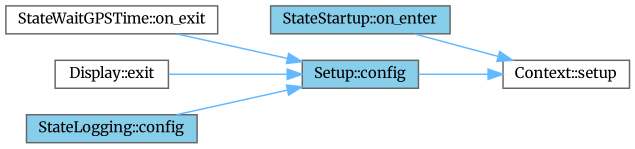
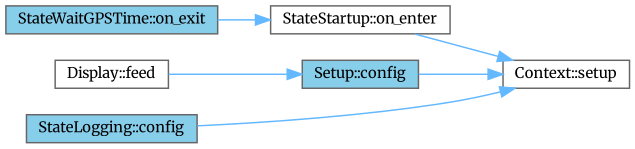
(112, 20) -> (112, 20)
(360, 20) -> (360, 20)
(232, 46) -> (236, 20)
(112, 74) -> (112, 74)
(232, 102) -> (350, 115)
